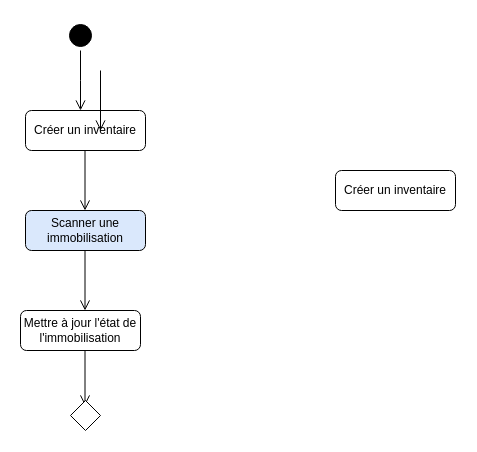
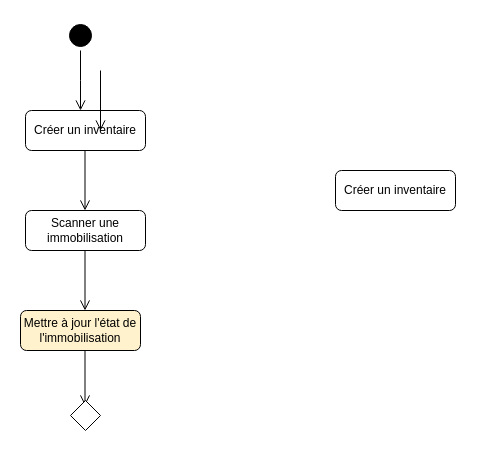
(86, 231) -> (86, 231)
(81, 331) -> (81, 331)
